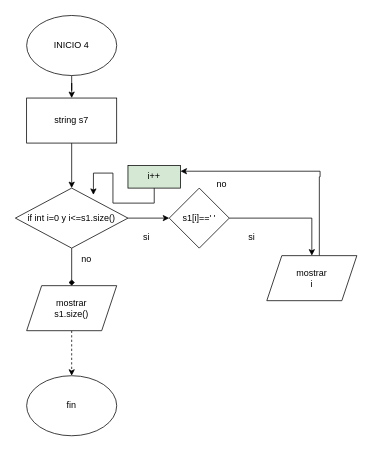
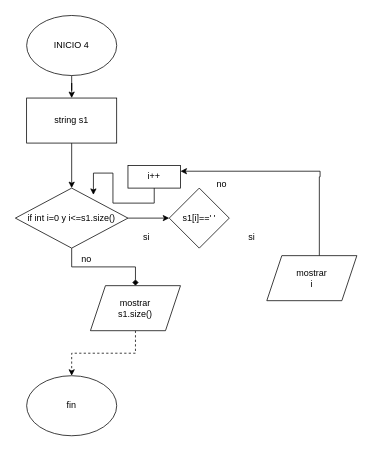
(72, 120) -> (72, 120)
(154, 177) -> (154, 177)
(312, 232) -> none
(72, 308) -> (135, 308)
